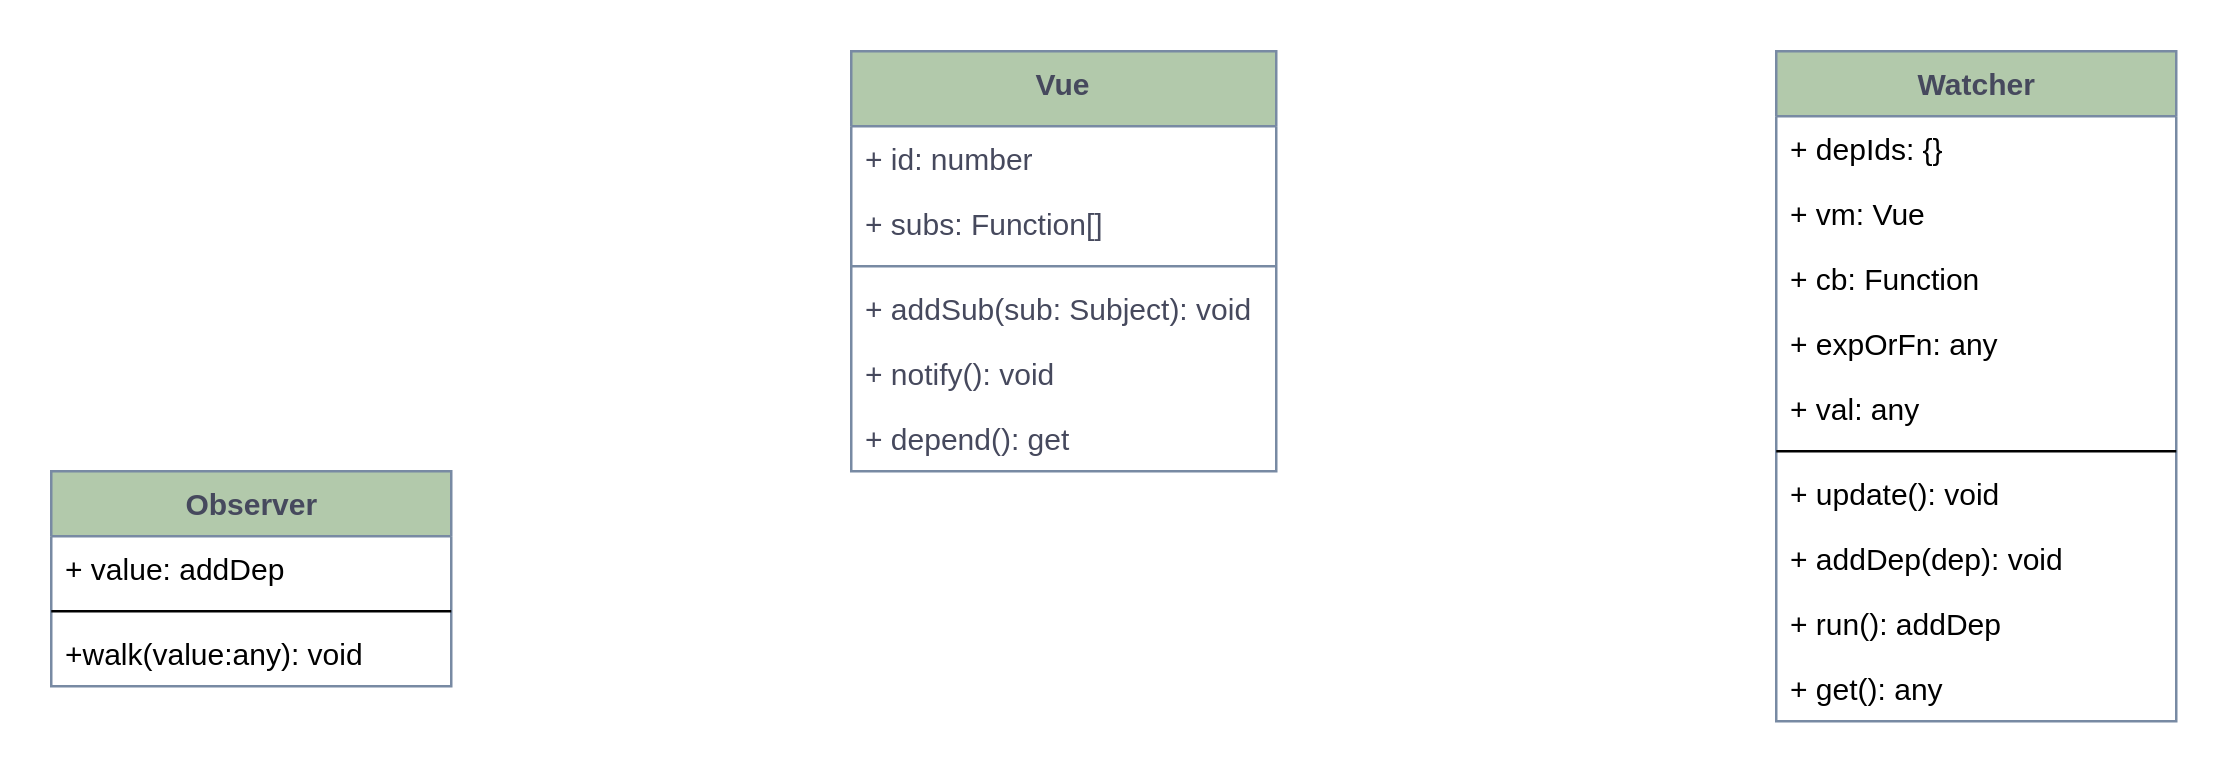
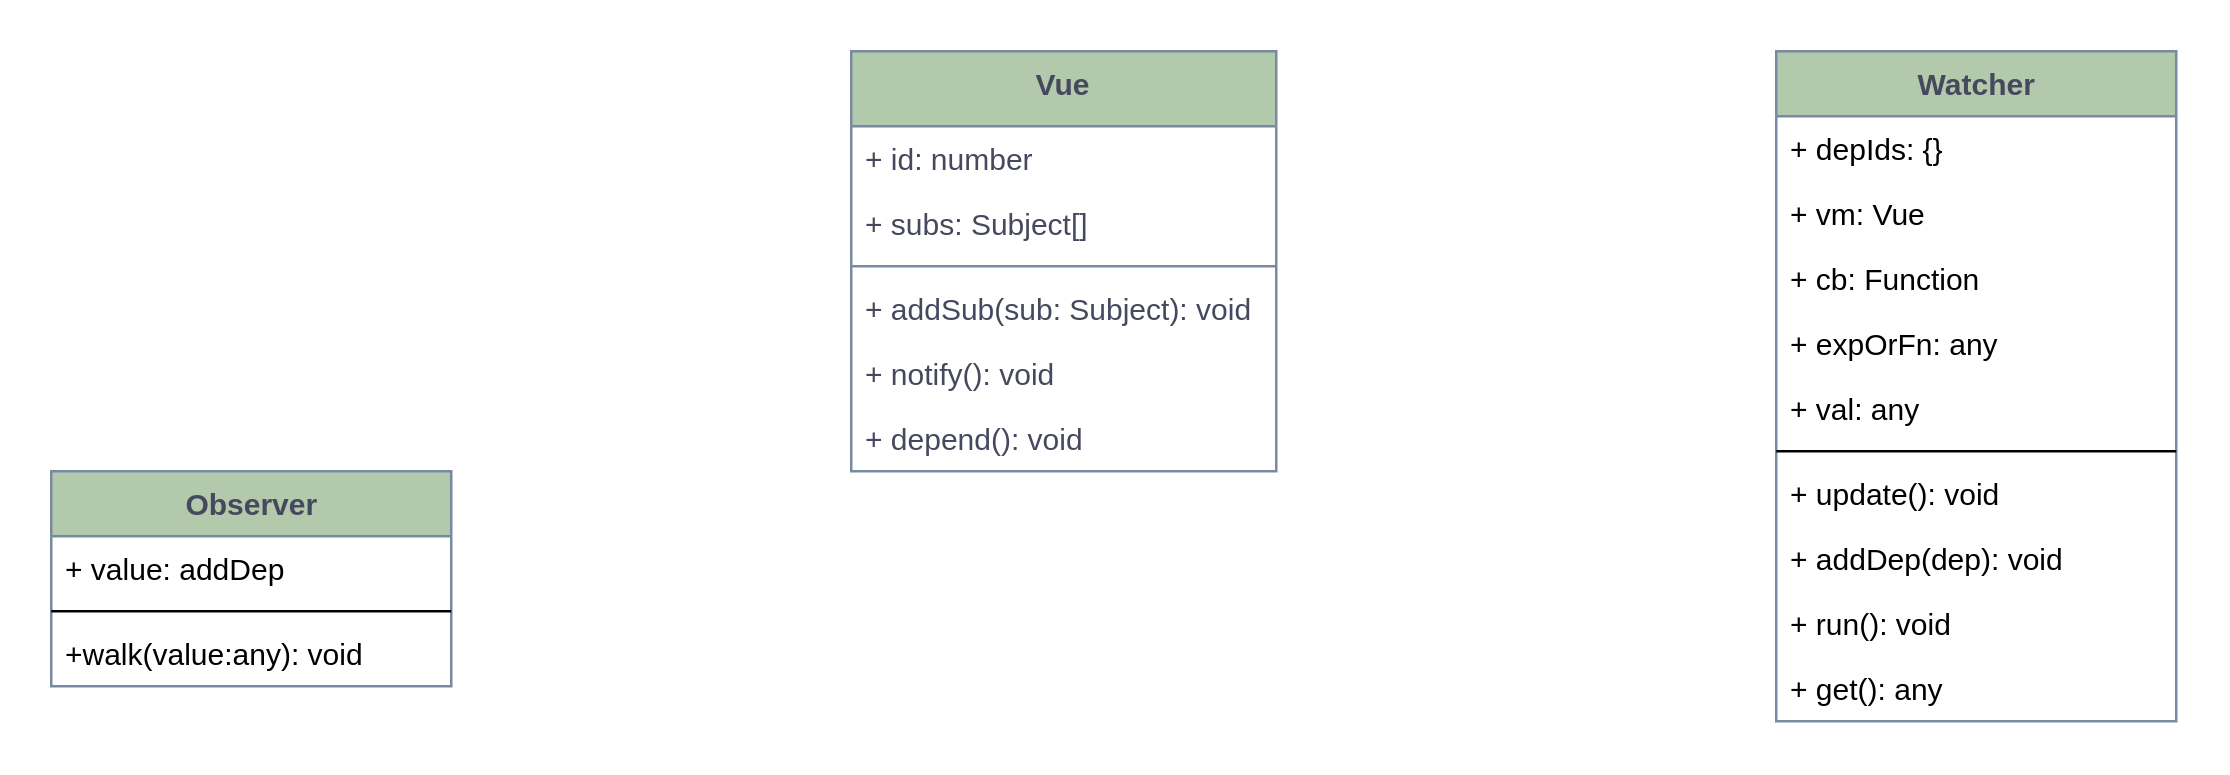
(1001, 225) -> (996, 225)
(979, 440) -> (984, 440)
(1904, 625) -> (1884, 625)
